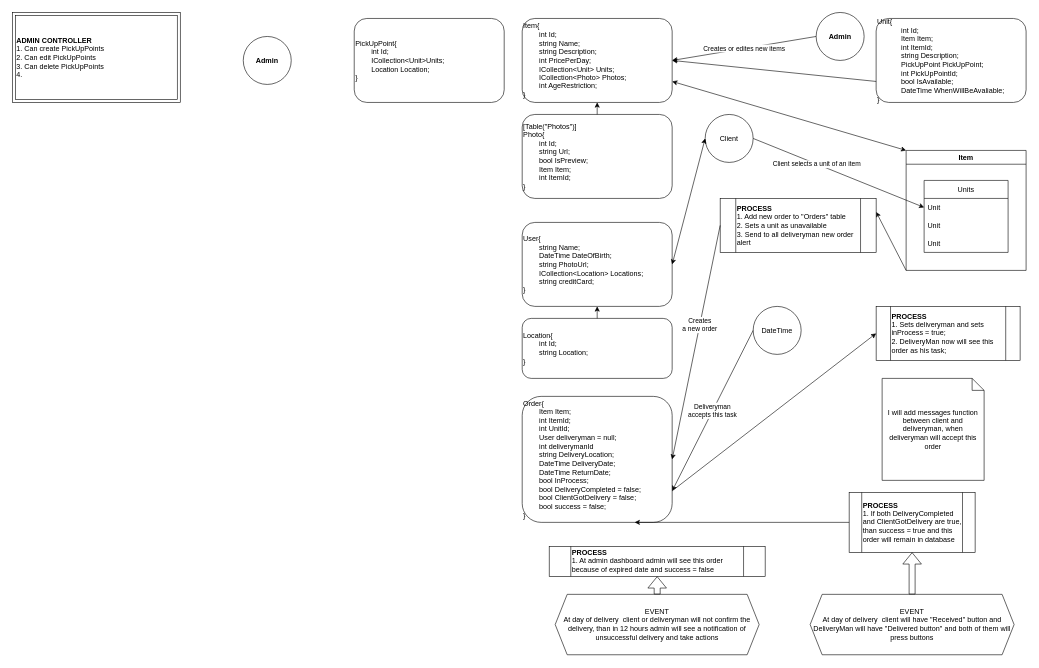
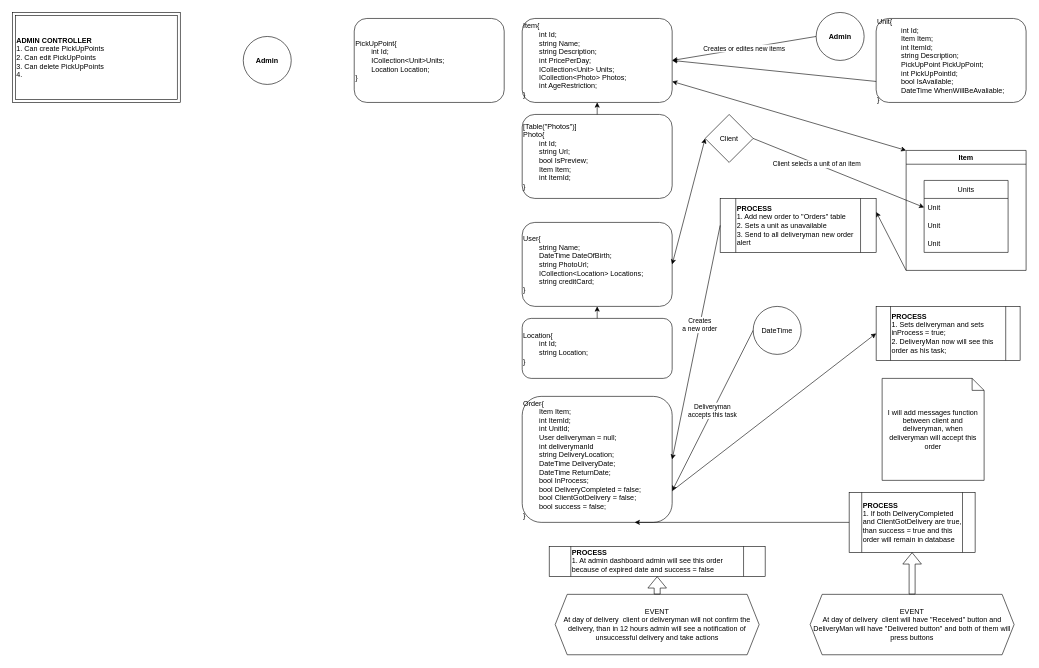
(729, 138) -> (729, 138)
